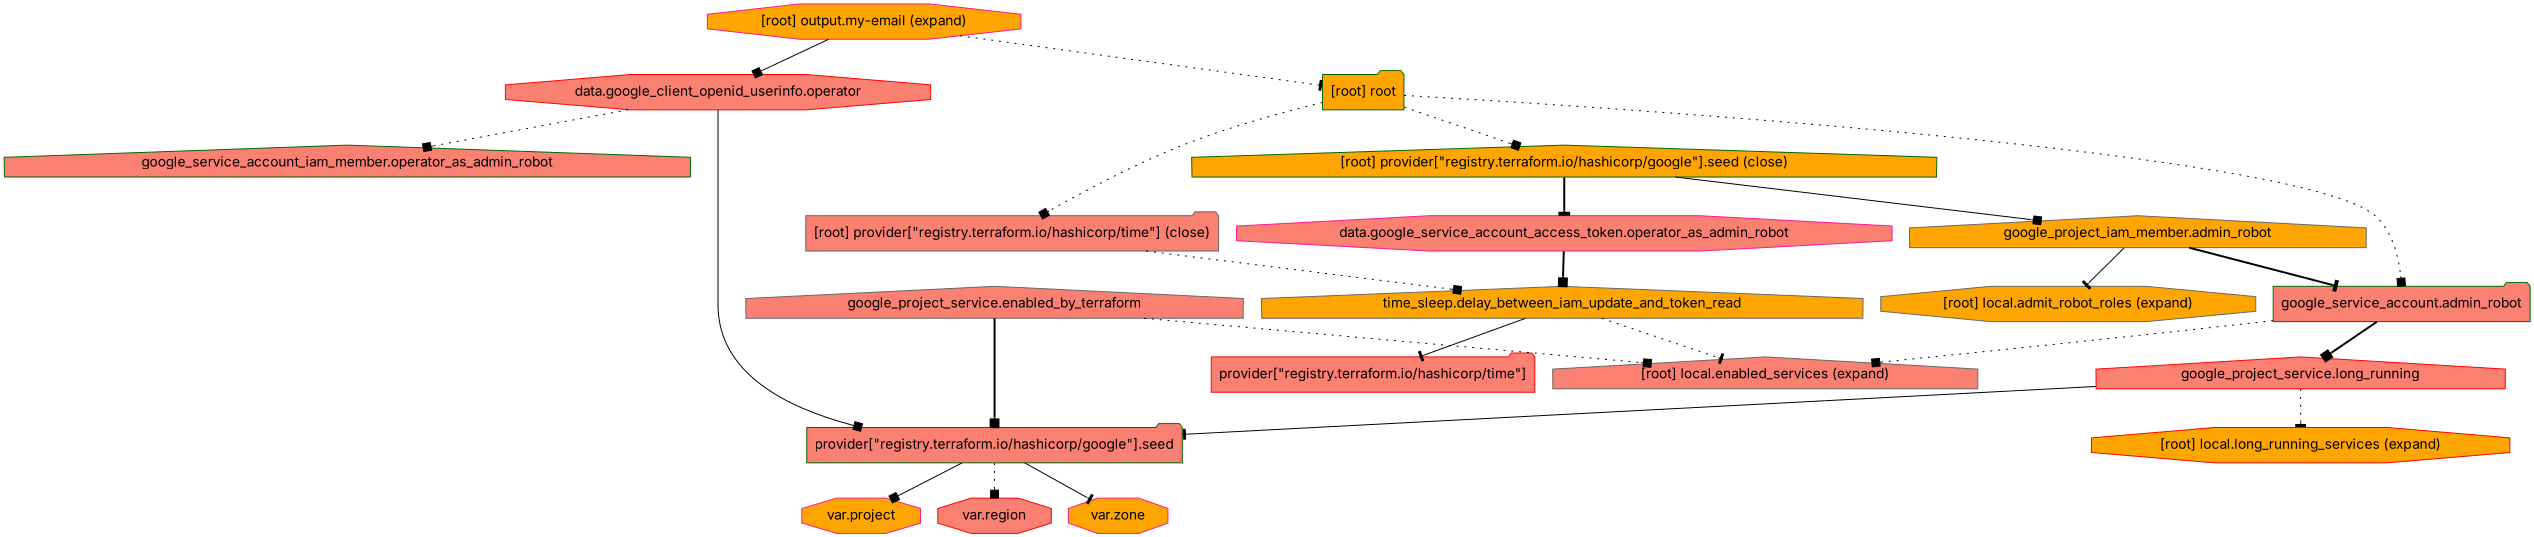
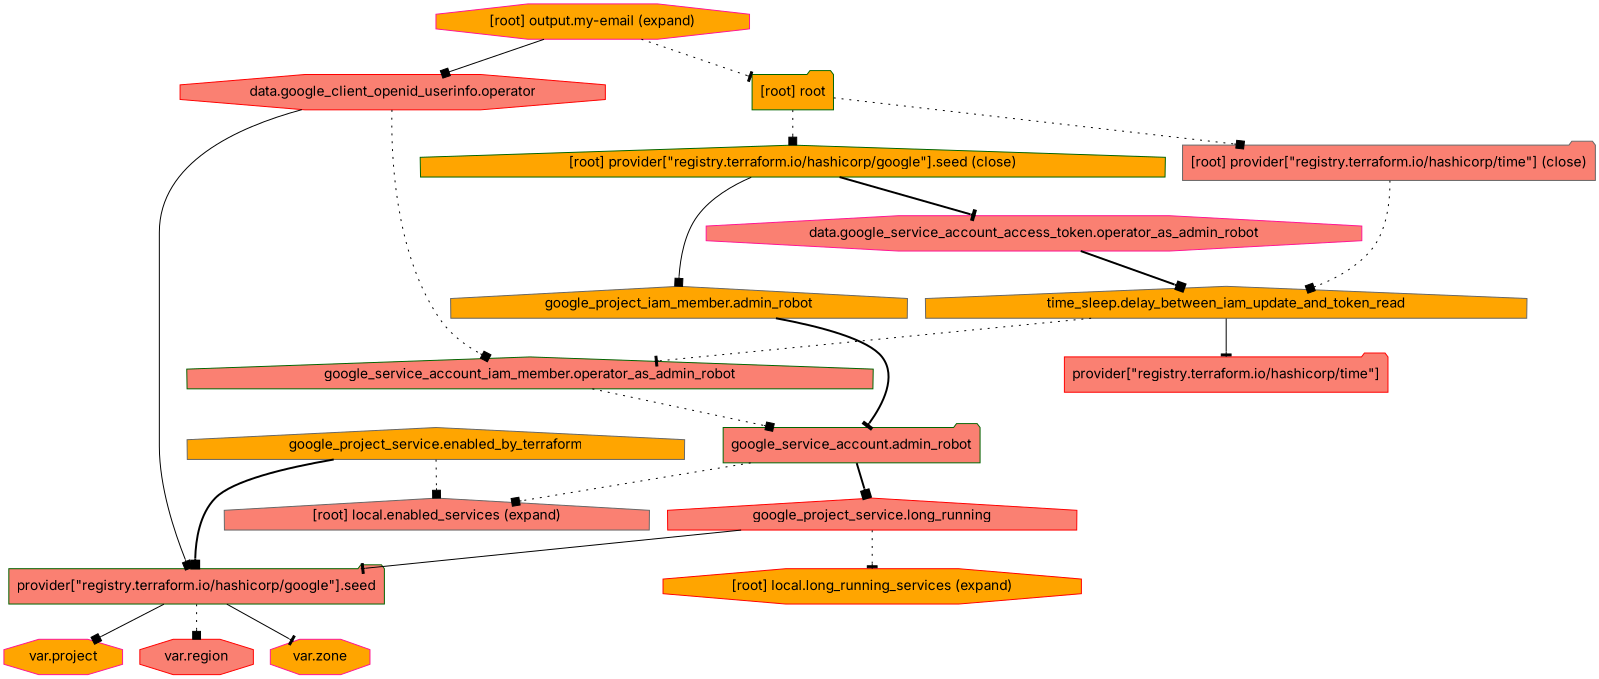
(1927, 135) -> (678, 407)
(995, 304) -> (436, 445)
(2068, 304) -> none
(1660, 338) -> (875, 340)
